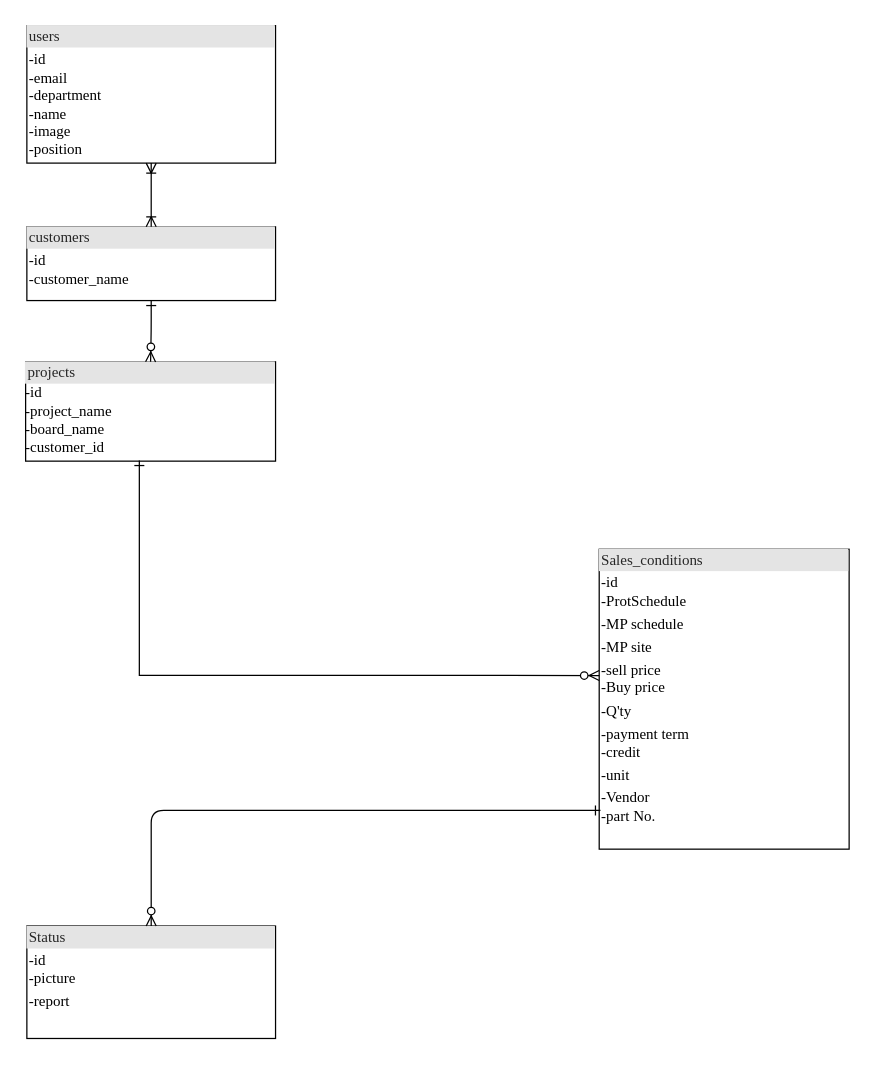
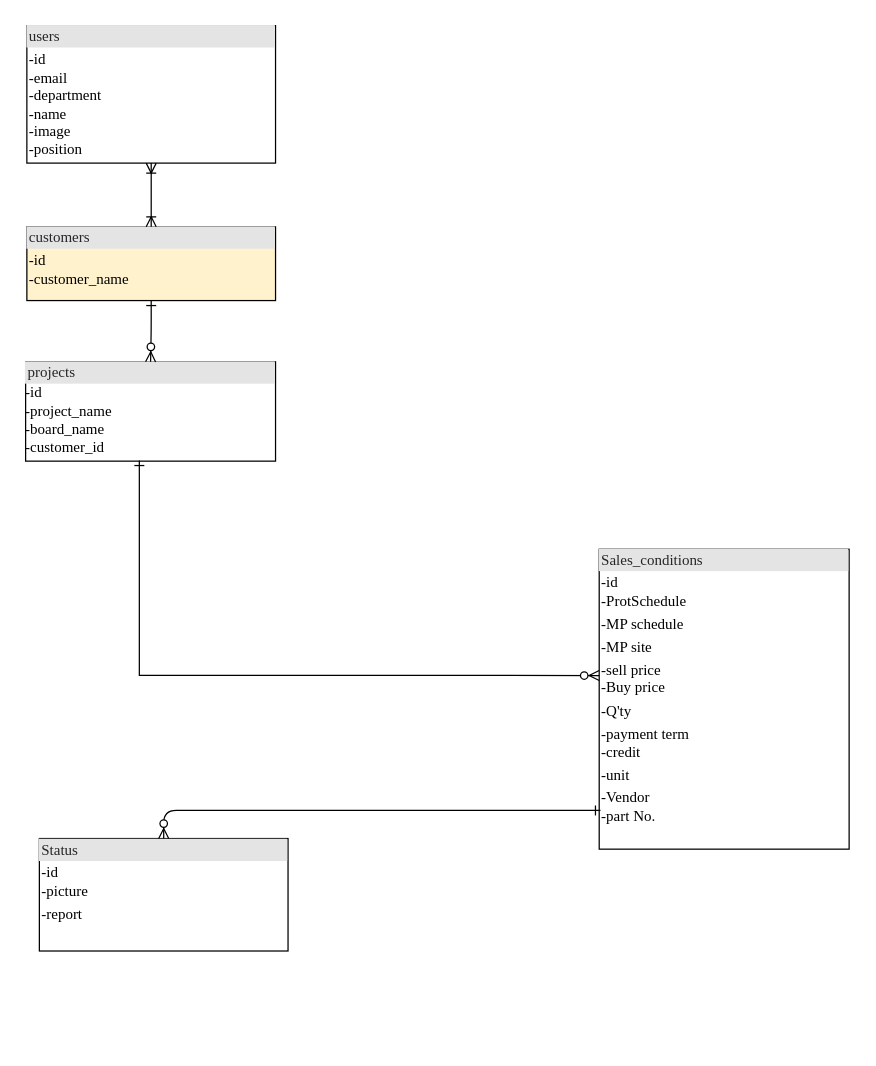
(151, 264) -> (151, 264)
(151, 983) -> (164, 895)
